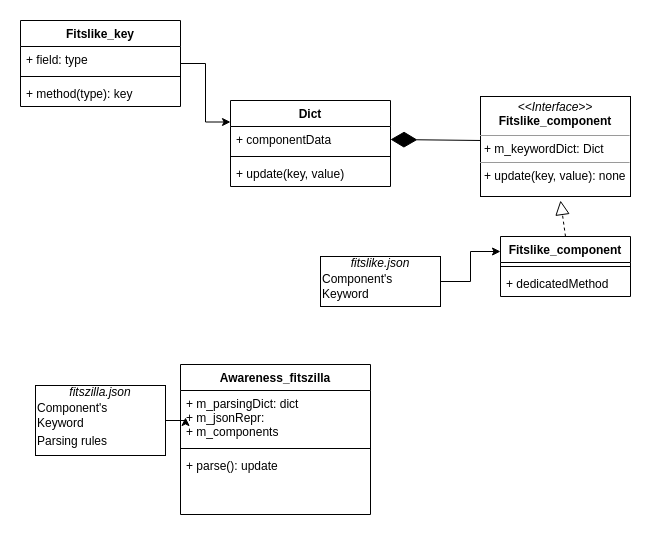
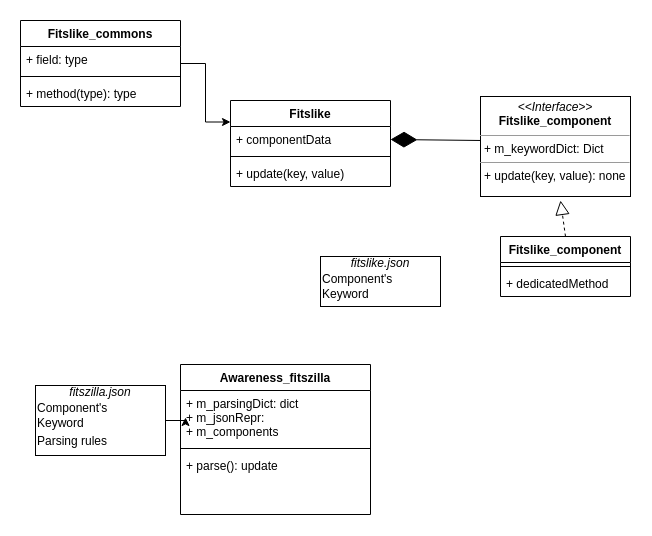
(100, 34) -> (100, 34)
(85, 94) -> (89, 94)
(310, 114) -> (310, 114)
(471, 271) -> none
